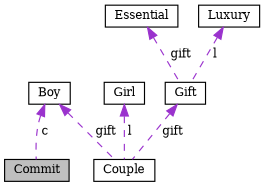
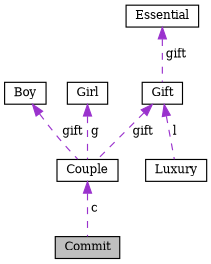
(204, 60) -> (170, 138)
(128, 132) -> (93, 132)
(36, 137) -> (88, 215)
